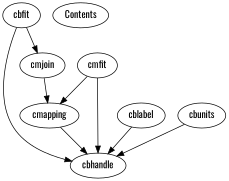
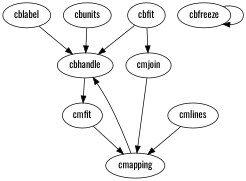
(81, 15) -> none
none -> (204, 15)
(98, 112) -> (84, 87)
none -> (193, 116)
